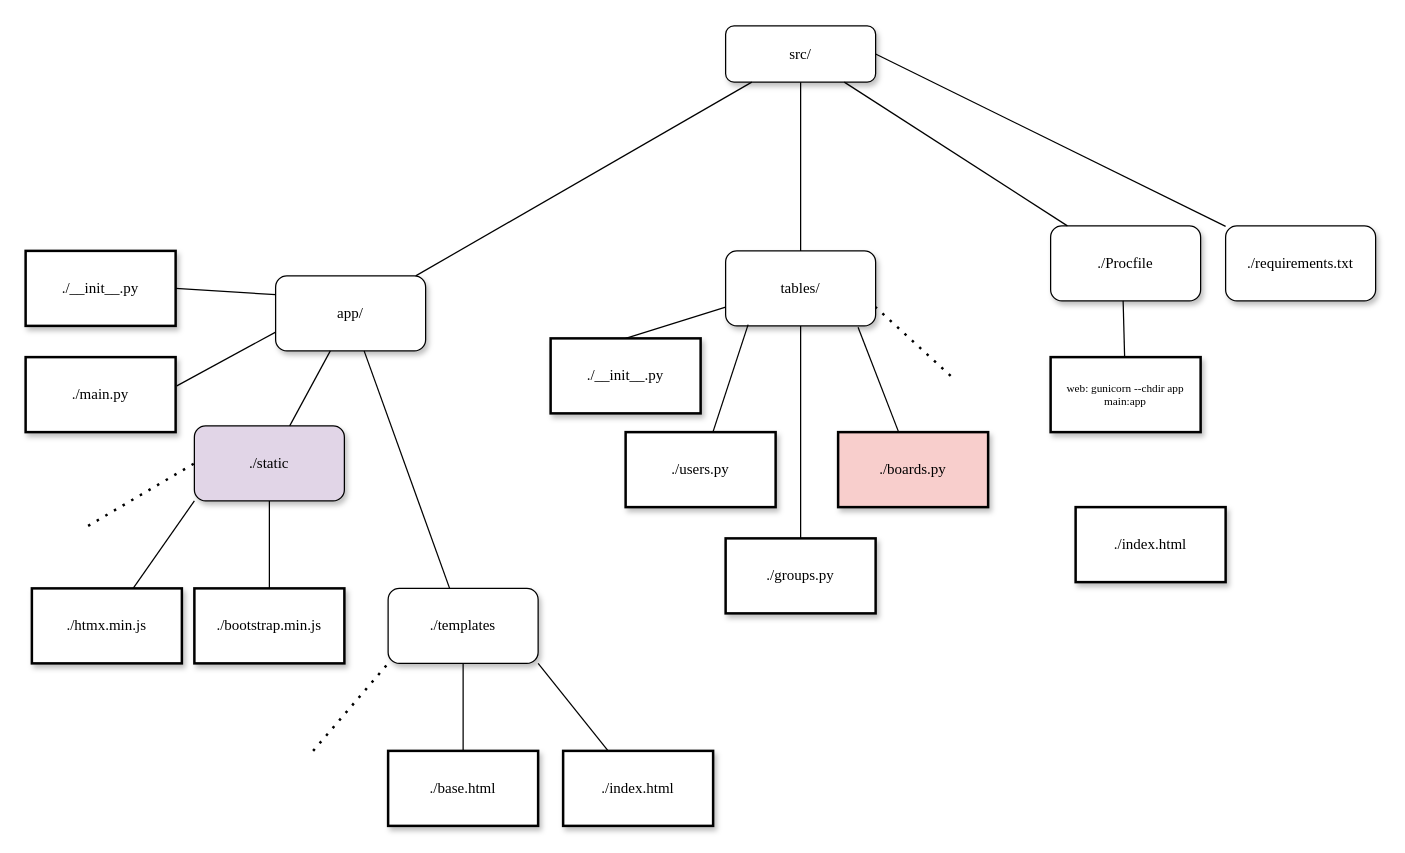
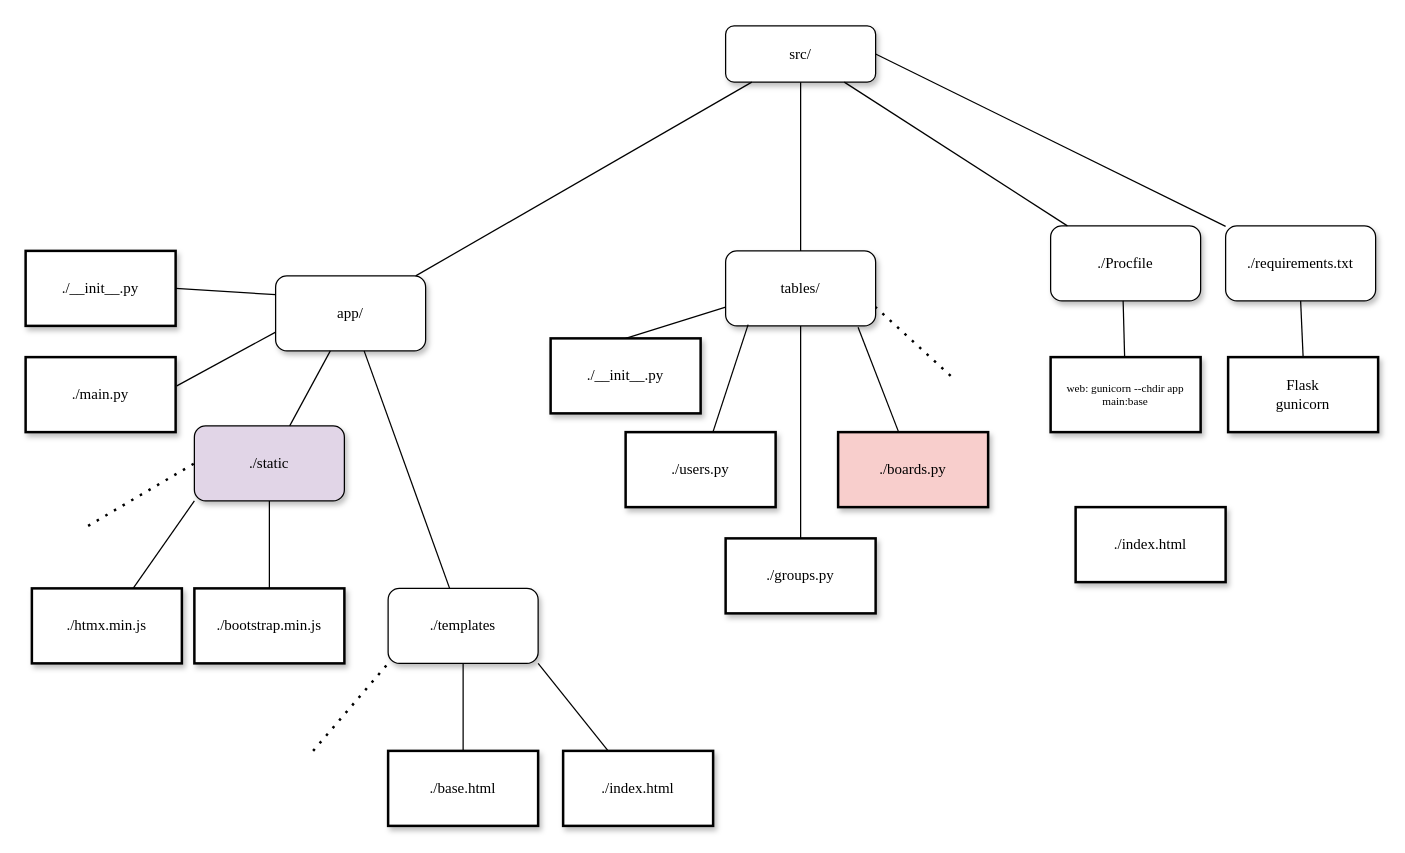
none -> (1302, 329)
(1126, 394) -> (1126, 394)
none -> (1303, 394)
